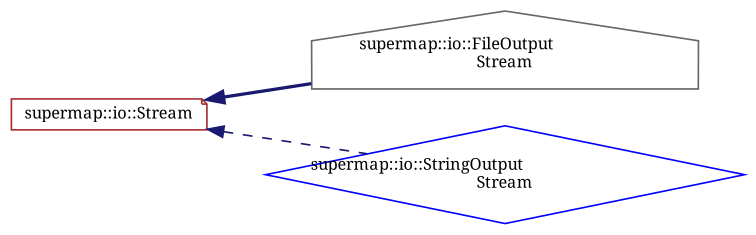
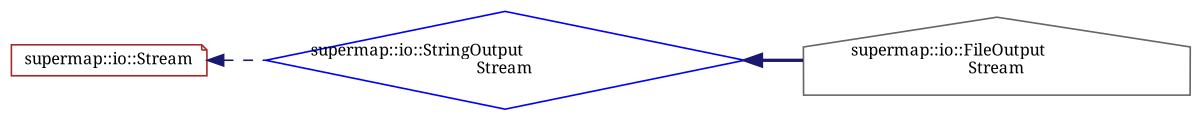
(268, 90) -> (782, 60)
